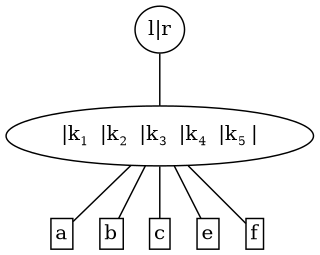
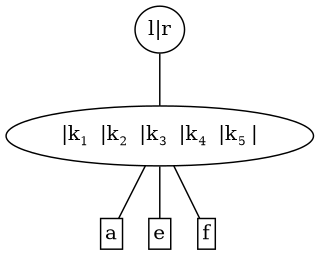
(112, 234) -> none
(160, 234) -> none
